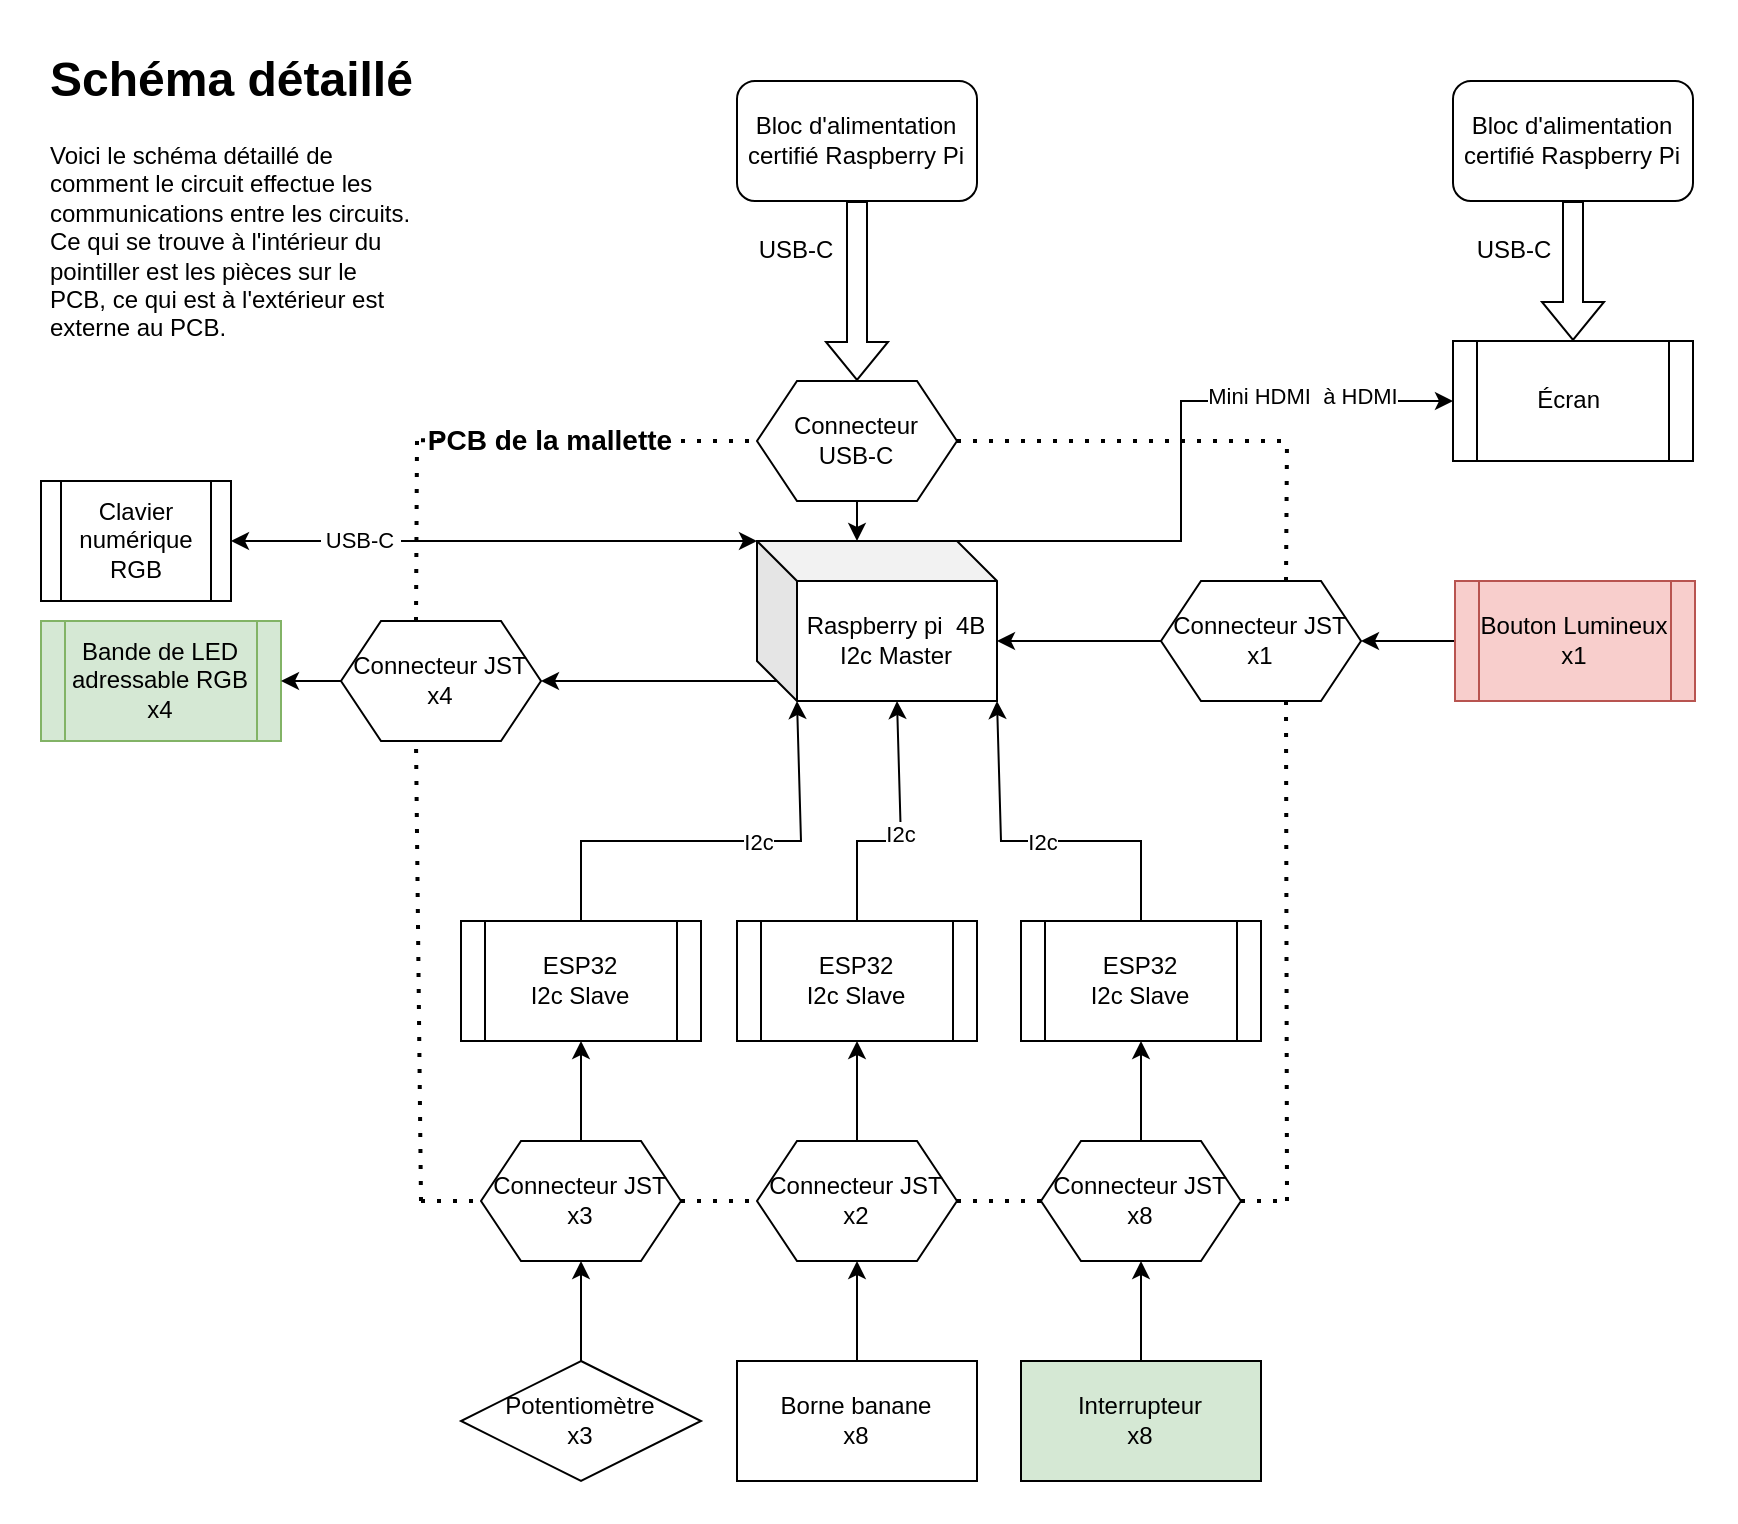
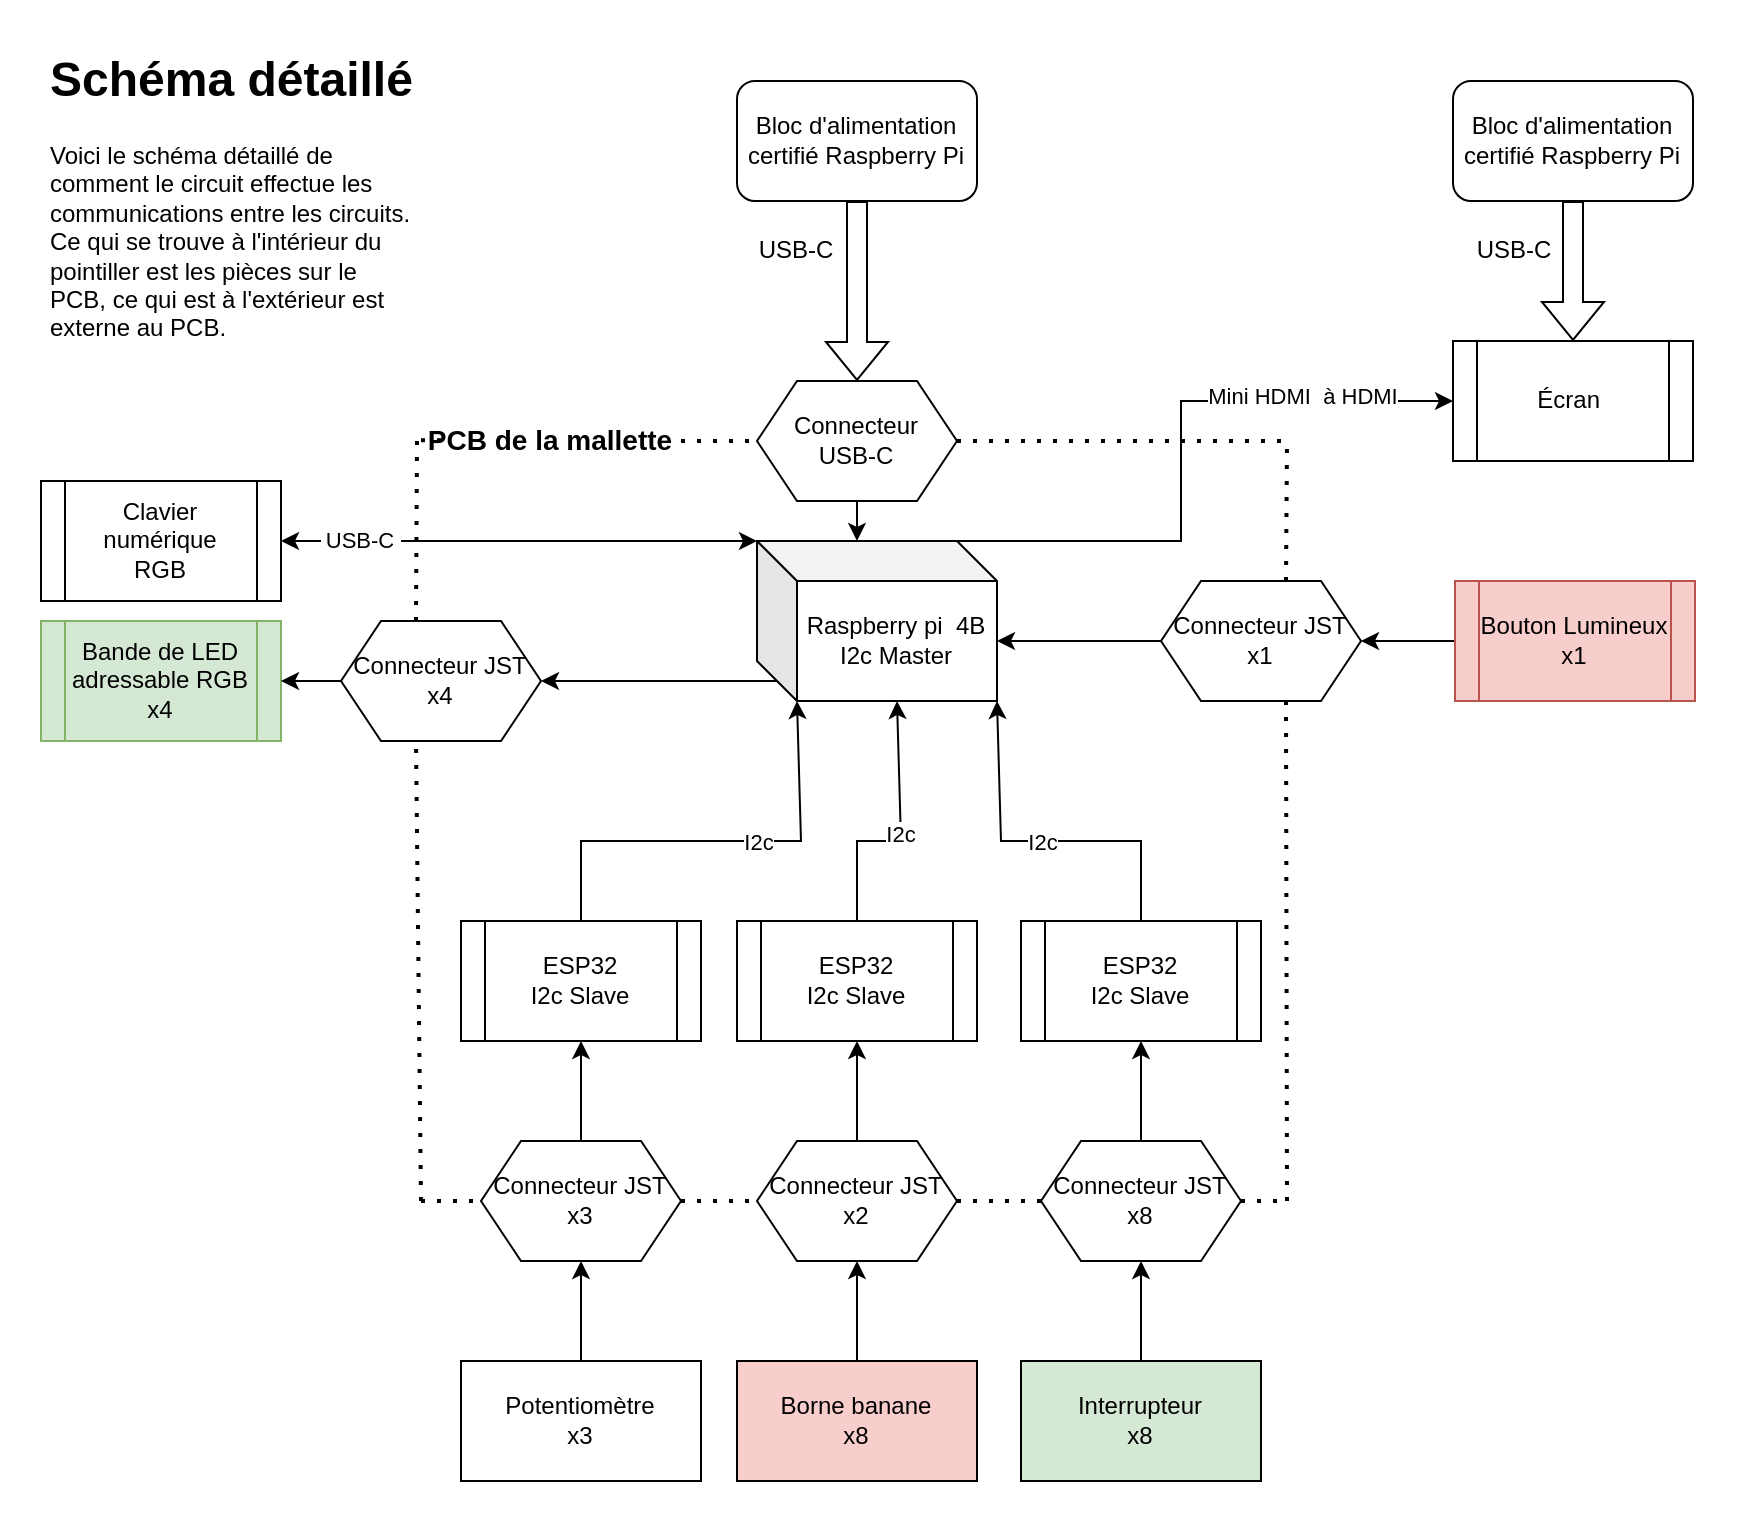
(136, 541) -> (161, 541)
(581, 1421) -> (581, 1421)
(857, 1421) -> (857, 1421)
